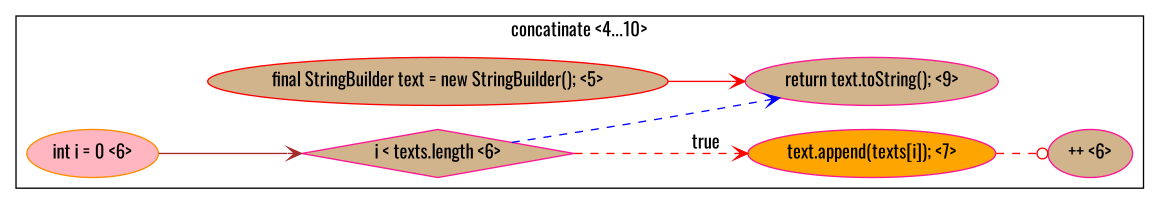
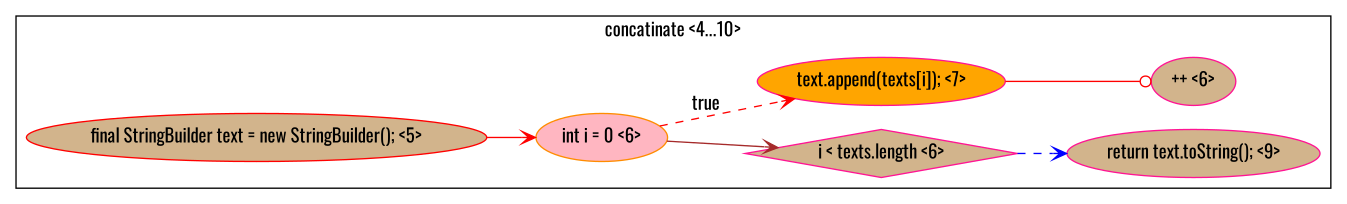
(700, 81) -> (504, 137)
(654, 153) -> (720, 114)
(1016, 153) -> (1073, 81)
